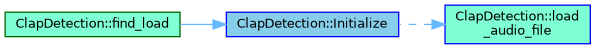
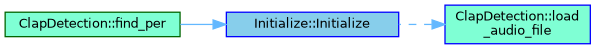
(93, 24) -> (93, 24)
(313, 24) -> (313, 24)
